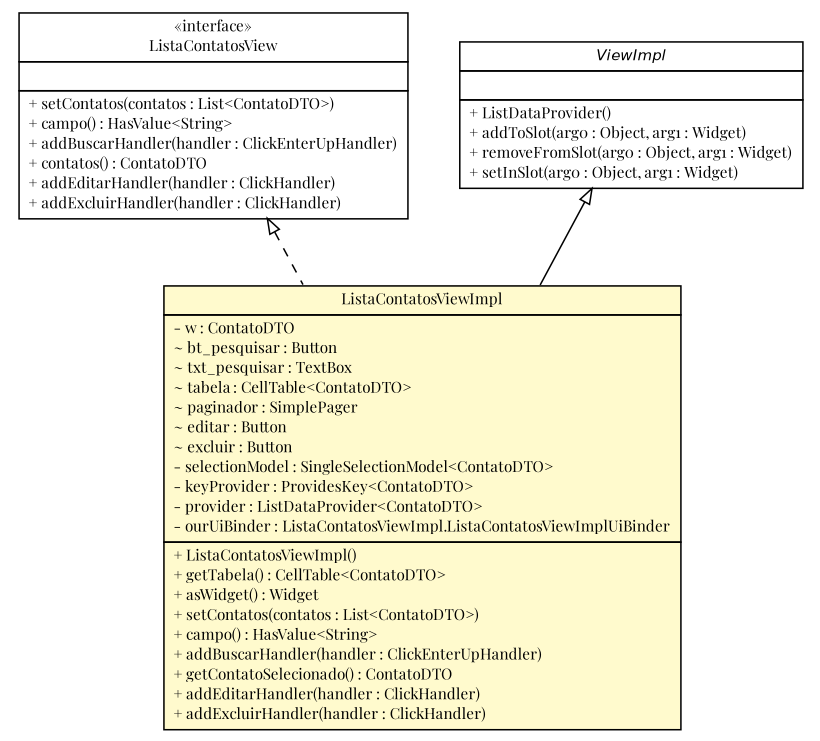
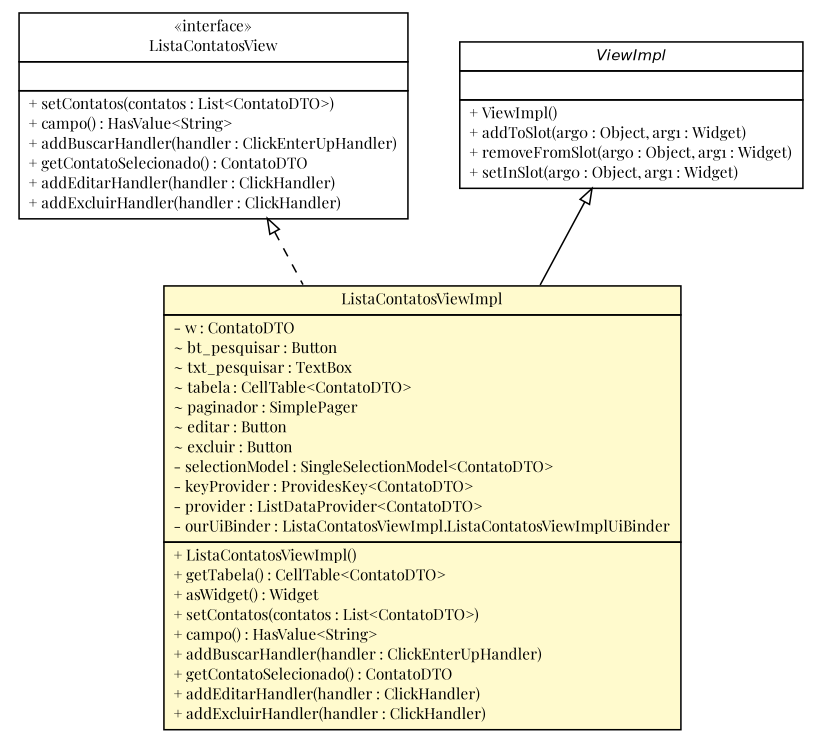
(541, 114) -> (514, 114)
(118, 164) -> (169, 164)
